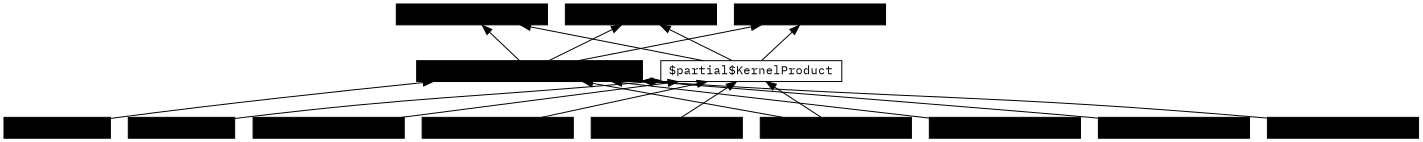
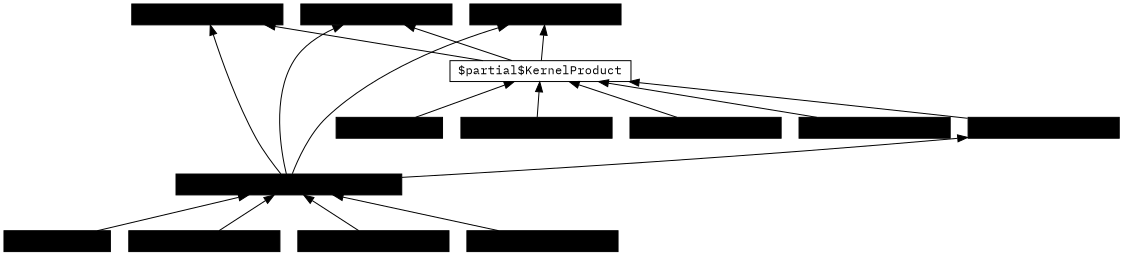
(688, 100) -> (680, 160)
